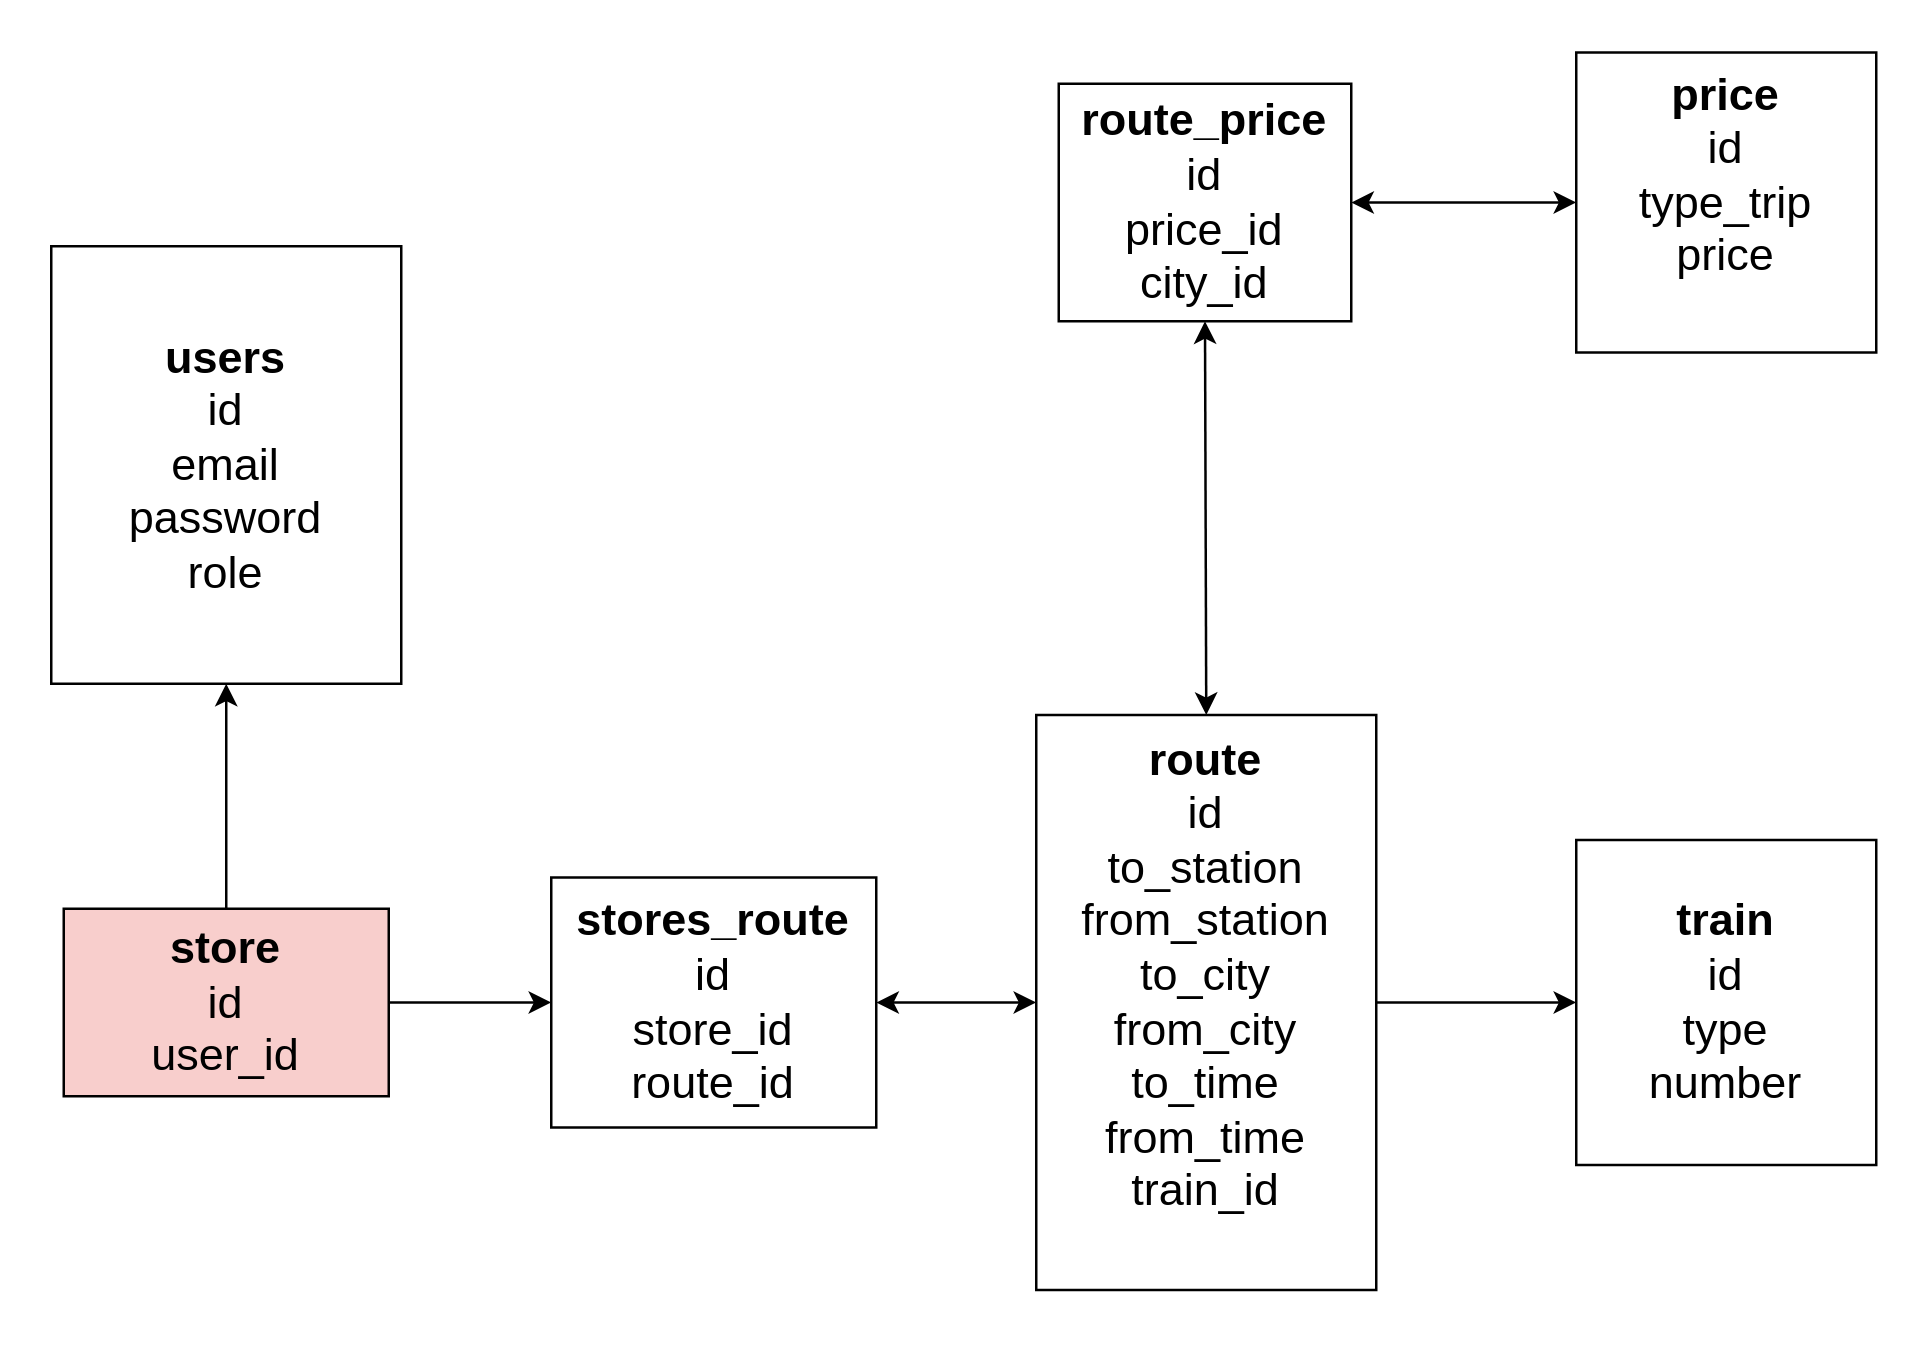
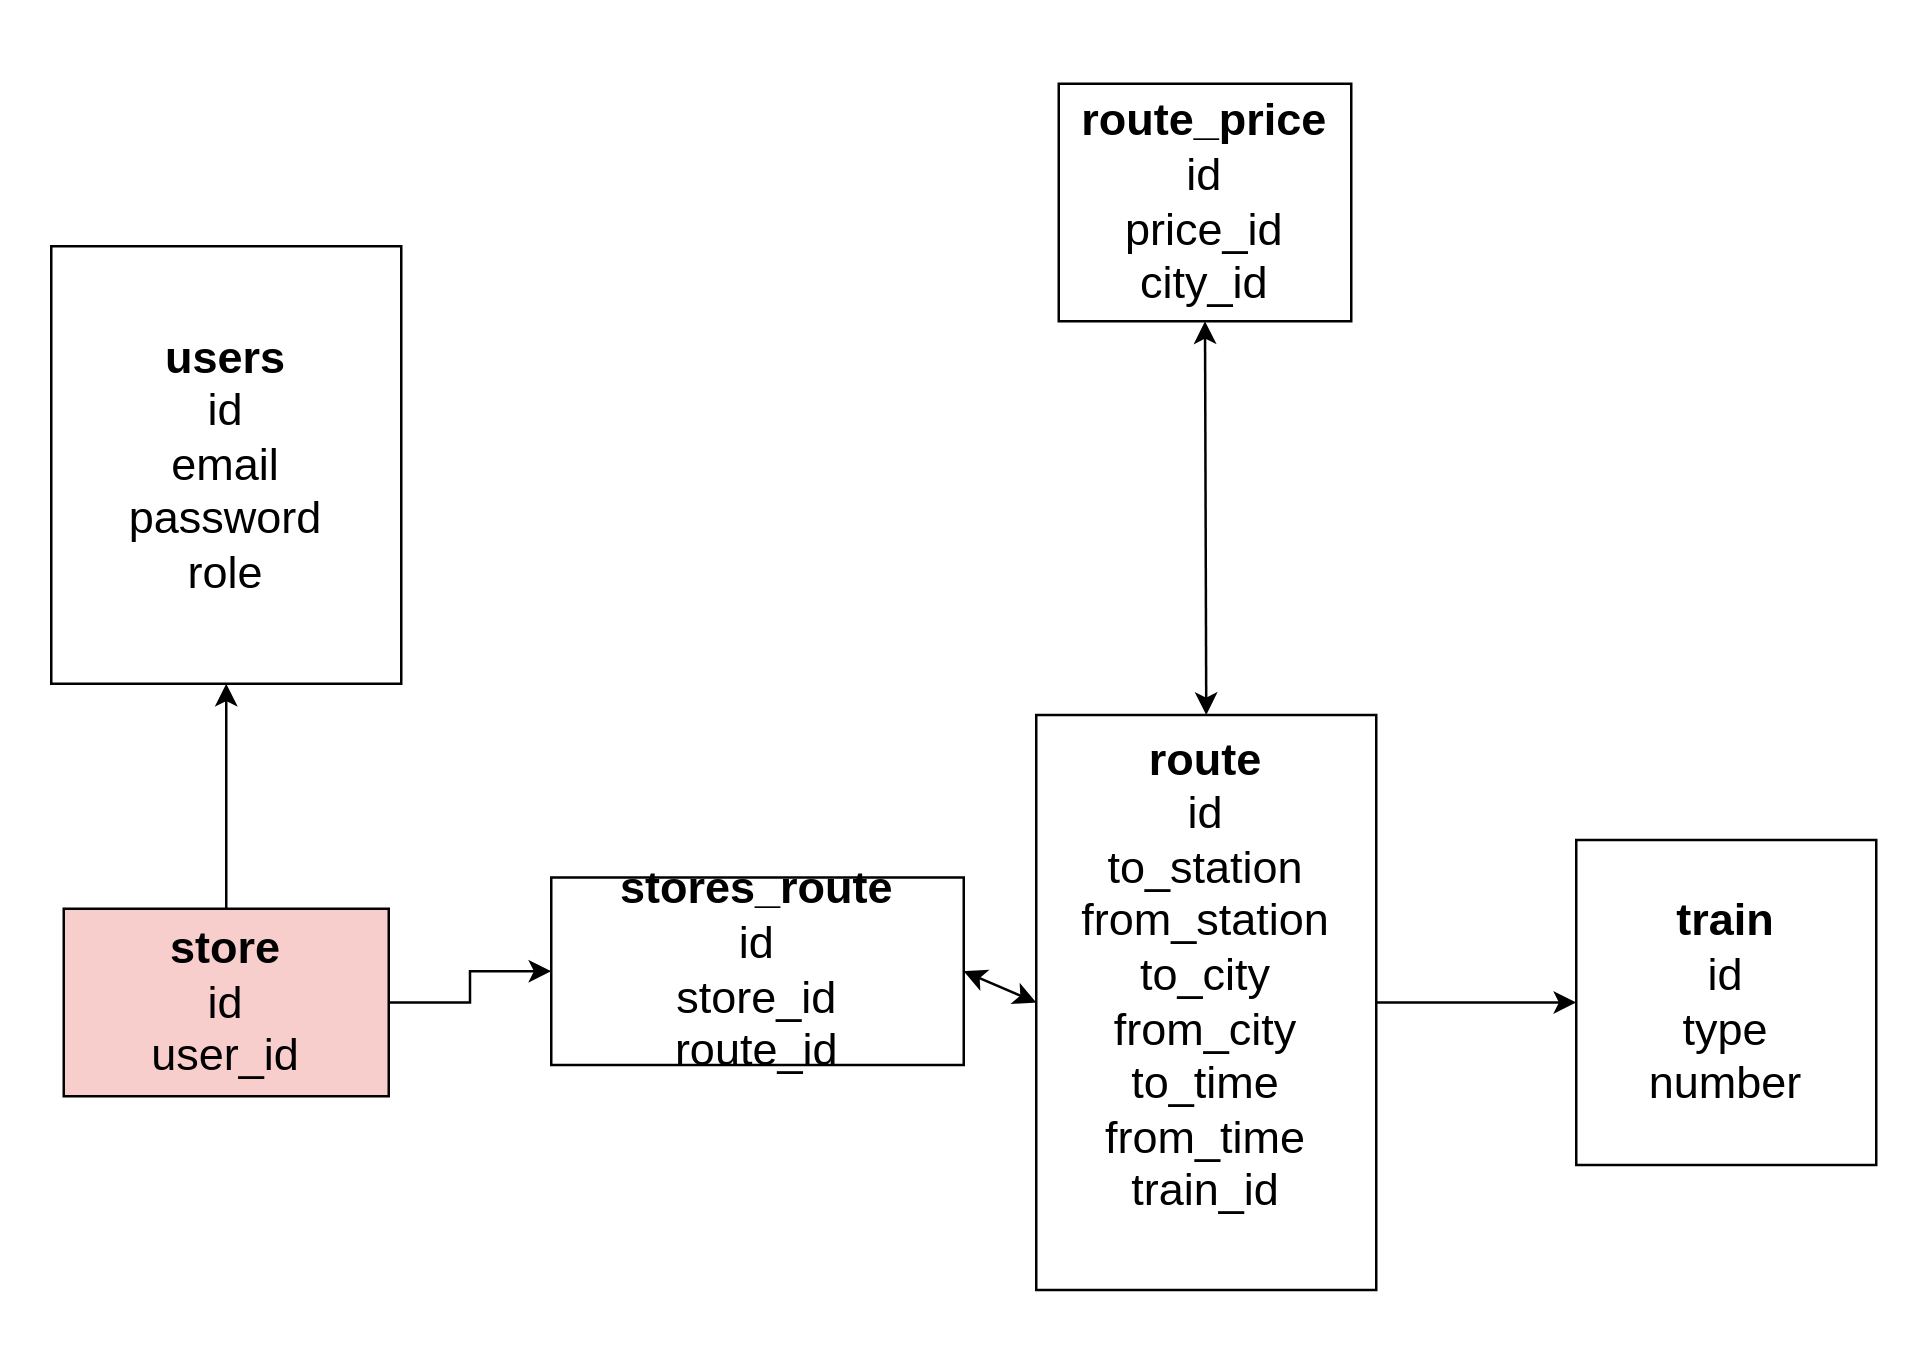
(1463, 203) -> none
(1726, 203) -> none
(714, 1003) -> (758, 971)
